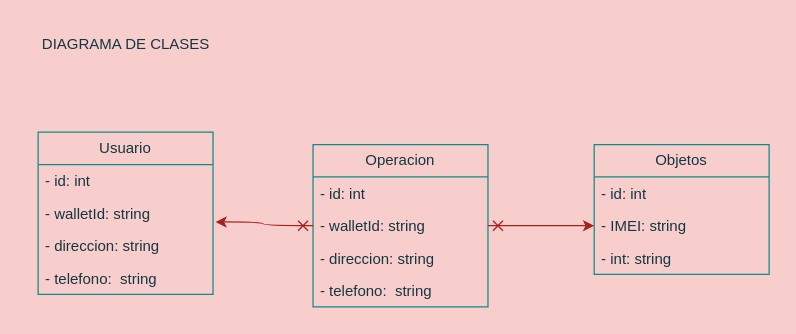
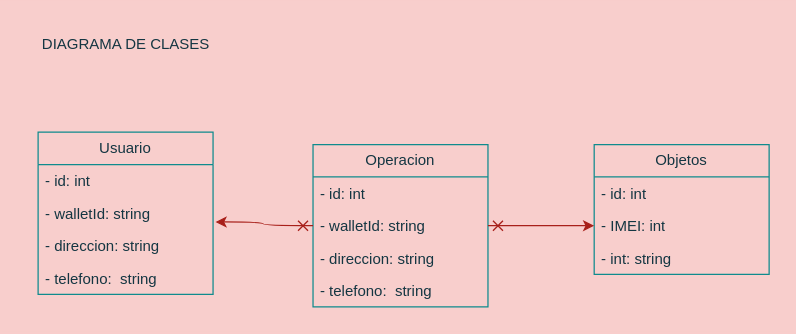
(653, 227) -> (640, 227)
